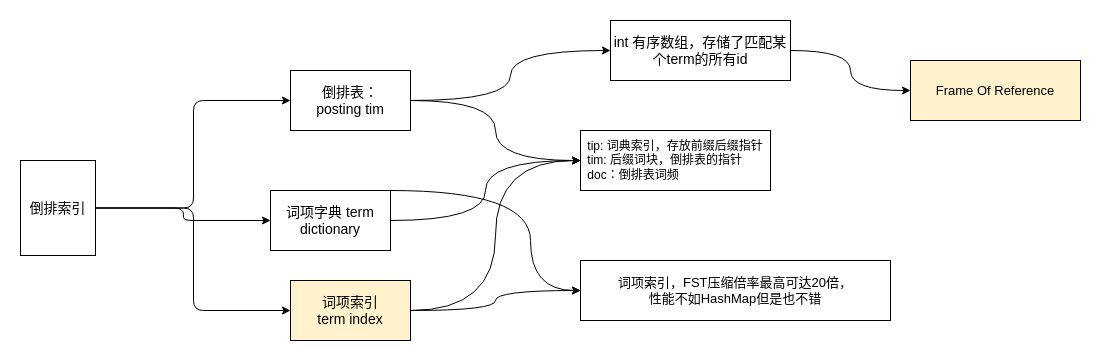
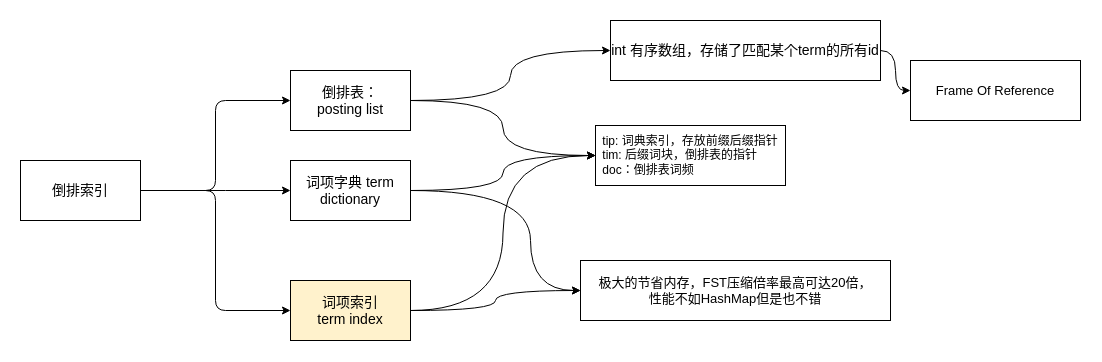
(701, 51) -> (746, 51)
(996, 91) -> (996, 91)
(351, 101) -> (351, 101)
(676, 161) -> (691, 156)
(58, 208) -> (81, 191)
(331, 221) -> (351, 191)
(736, 291) -> (736, 291)
